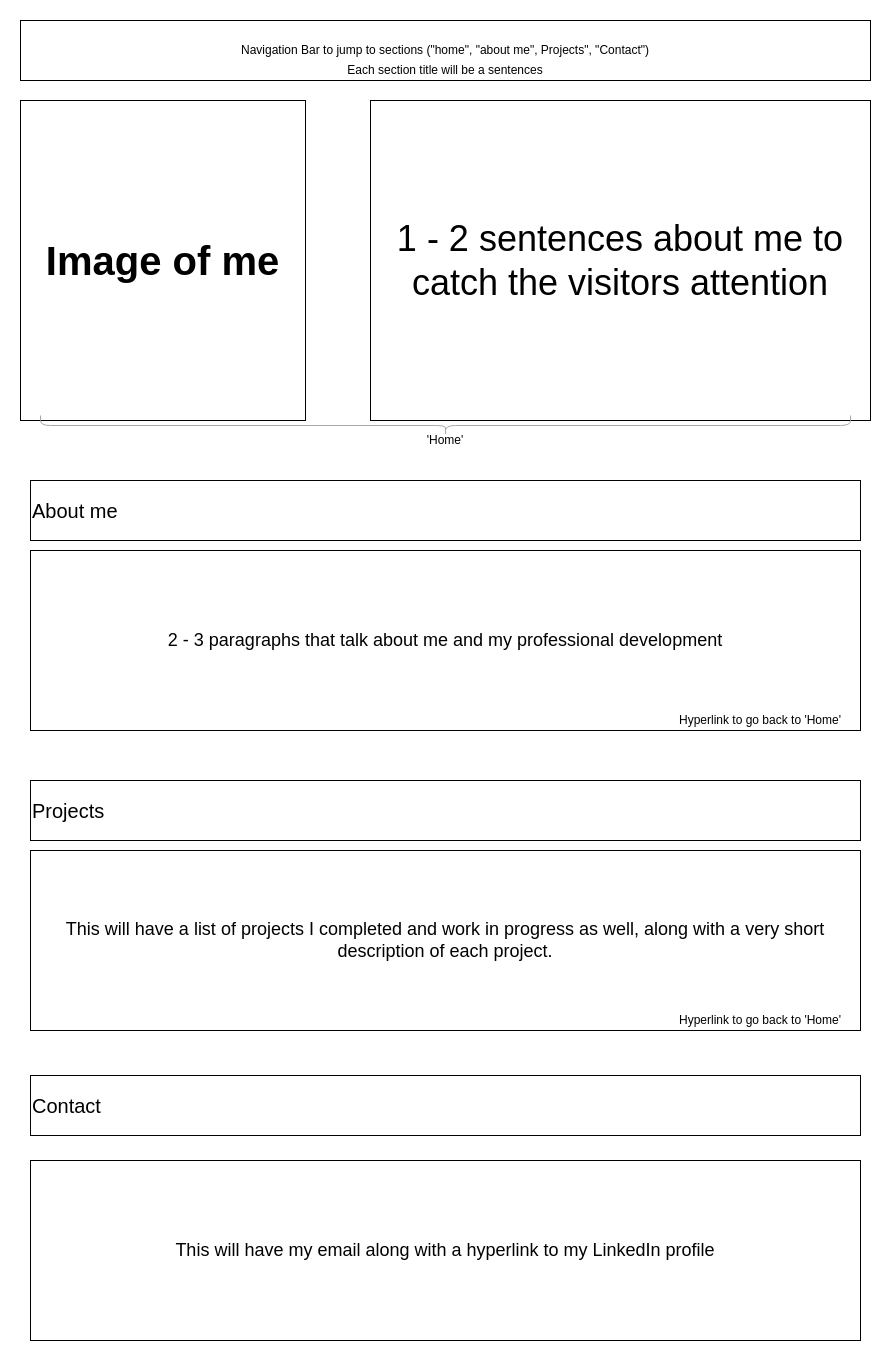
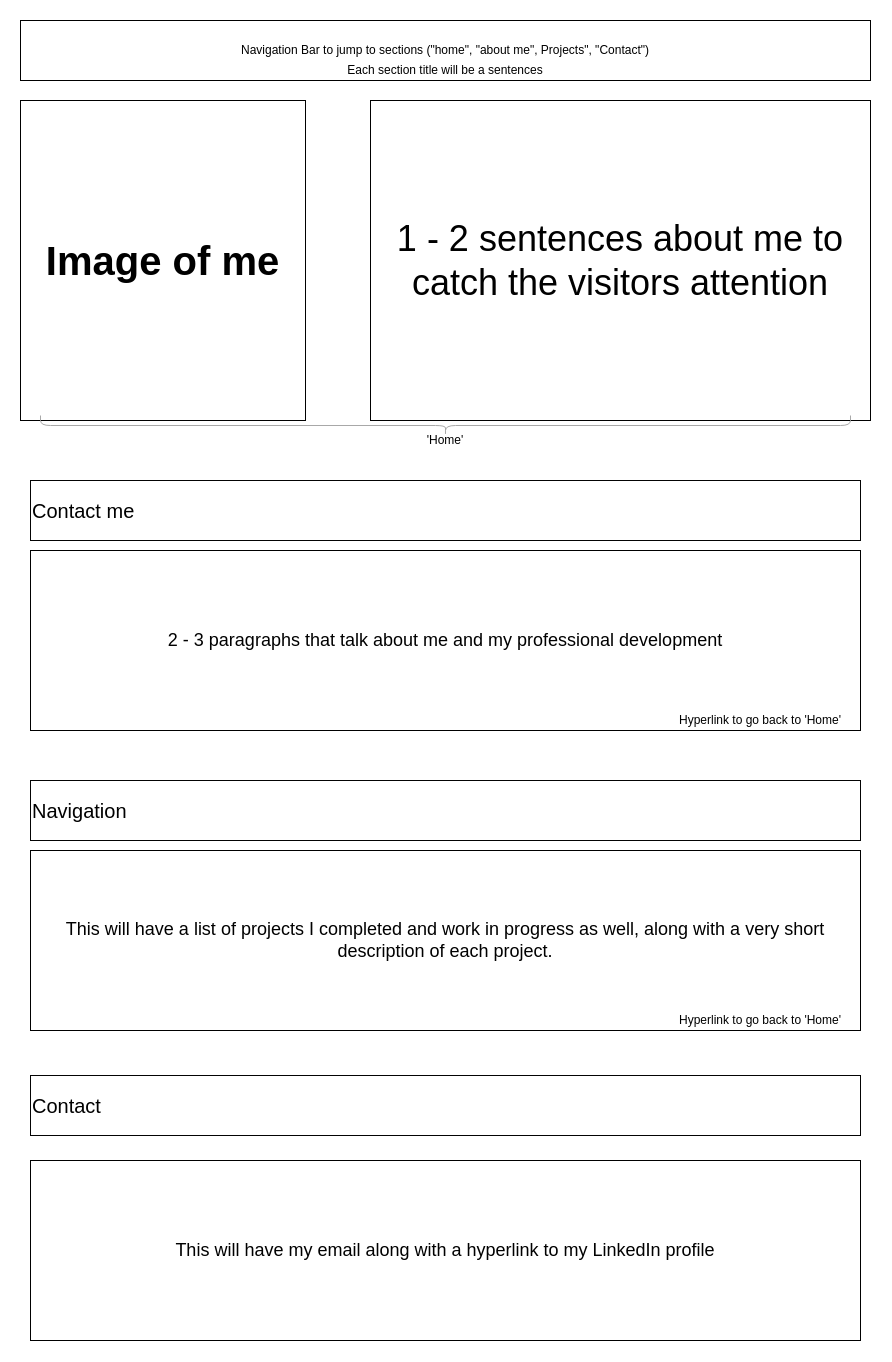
(58, 511) -> (65, 511)
(59, 811) -> (63, 811)
